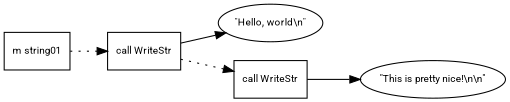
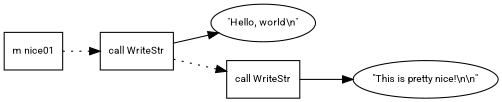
(37, 51) -> (33, 51)
